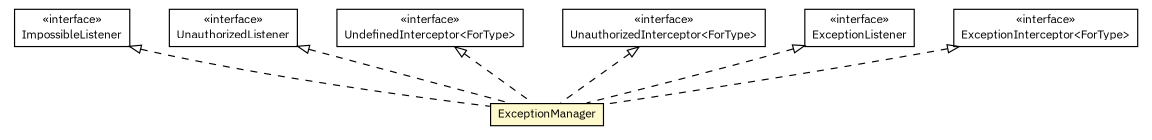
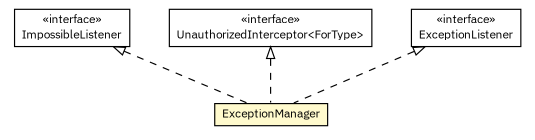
(233, 28) -> none
(430, 28) -> none
(1046, 28) -> none
